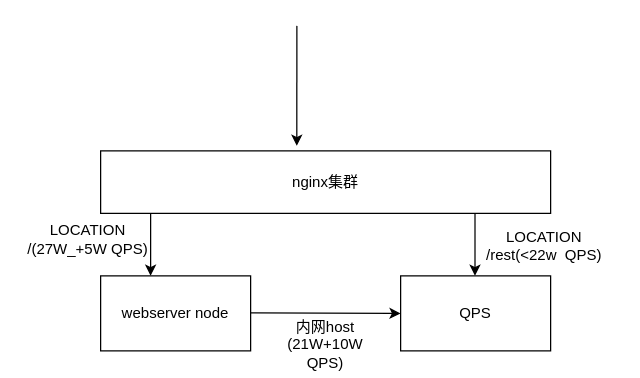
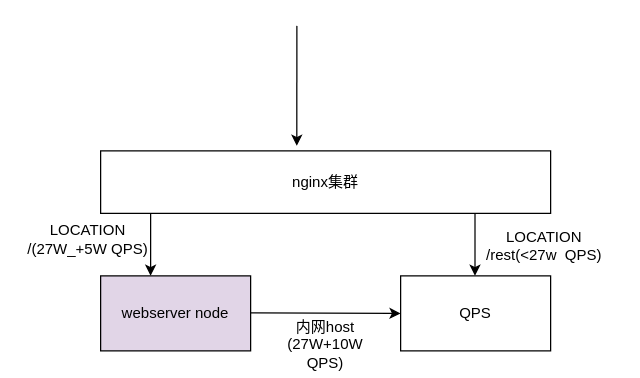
(544, 246) -> (544, 246)
(176, 313) -> (176, 313)
(326, 344) -> (326, 344)
